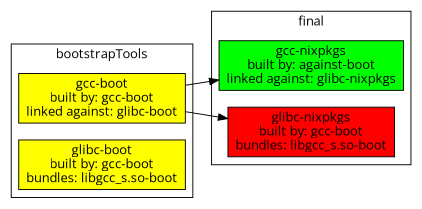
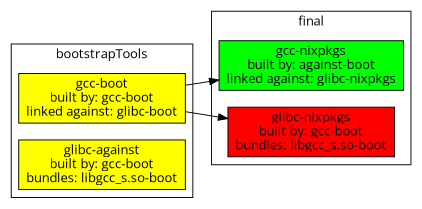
(102, 165) -> (102, 165)
